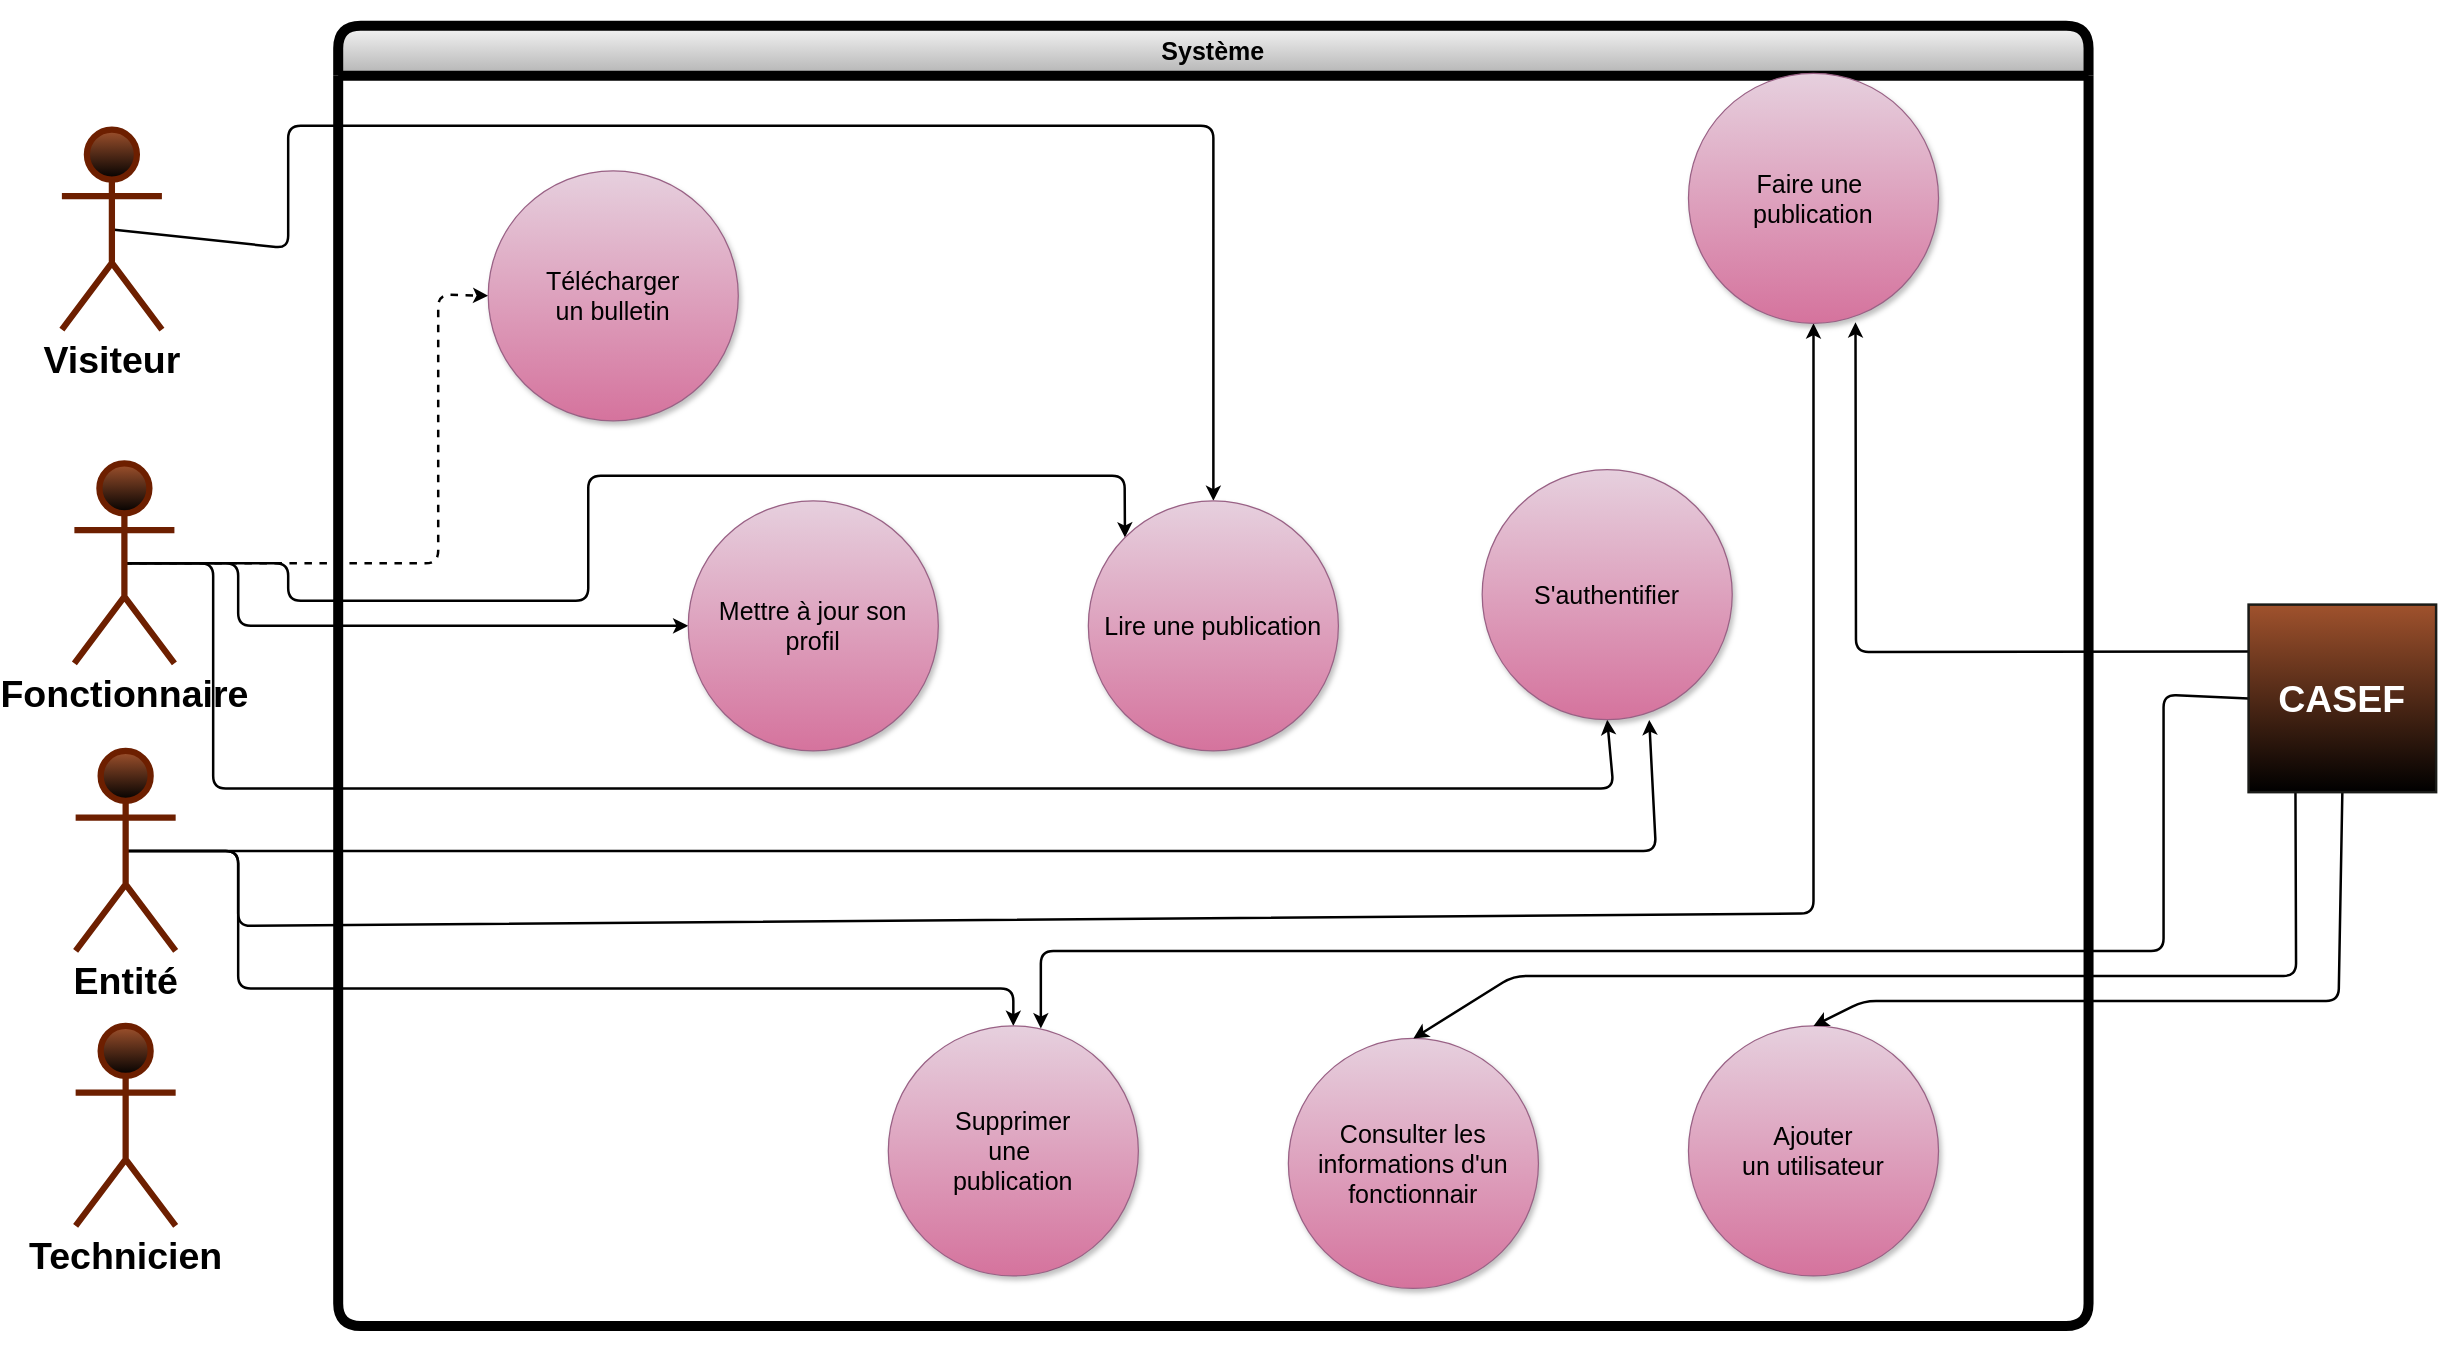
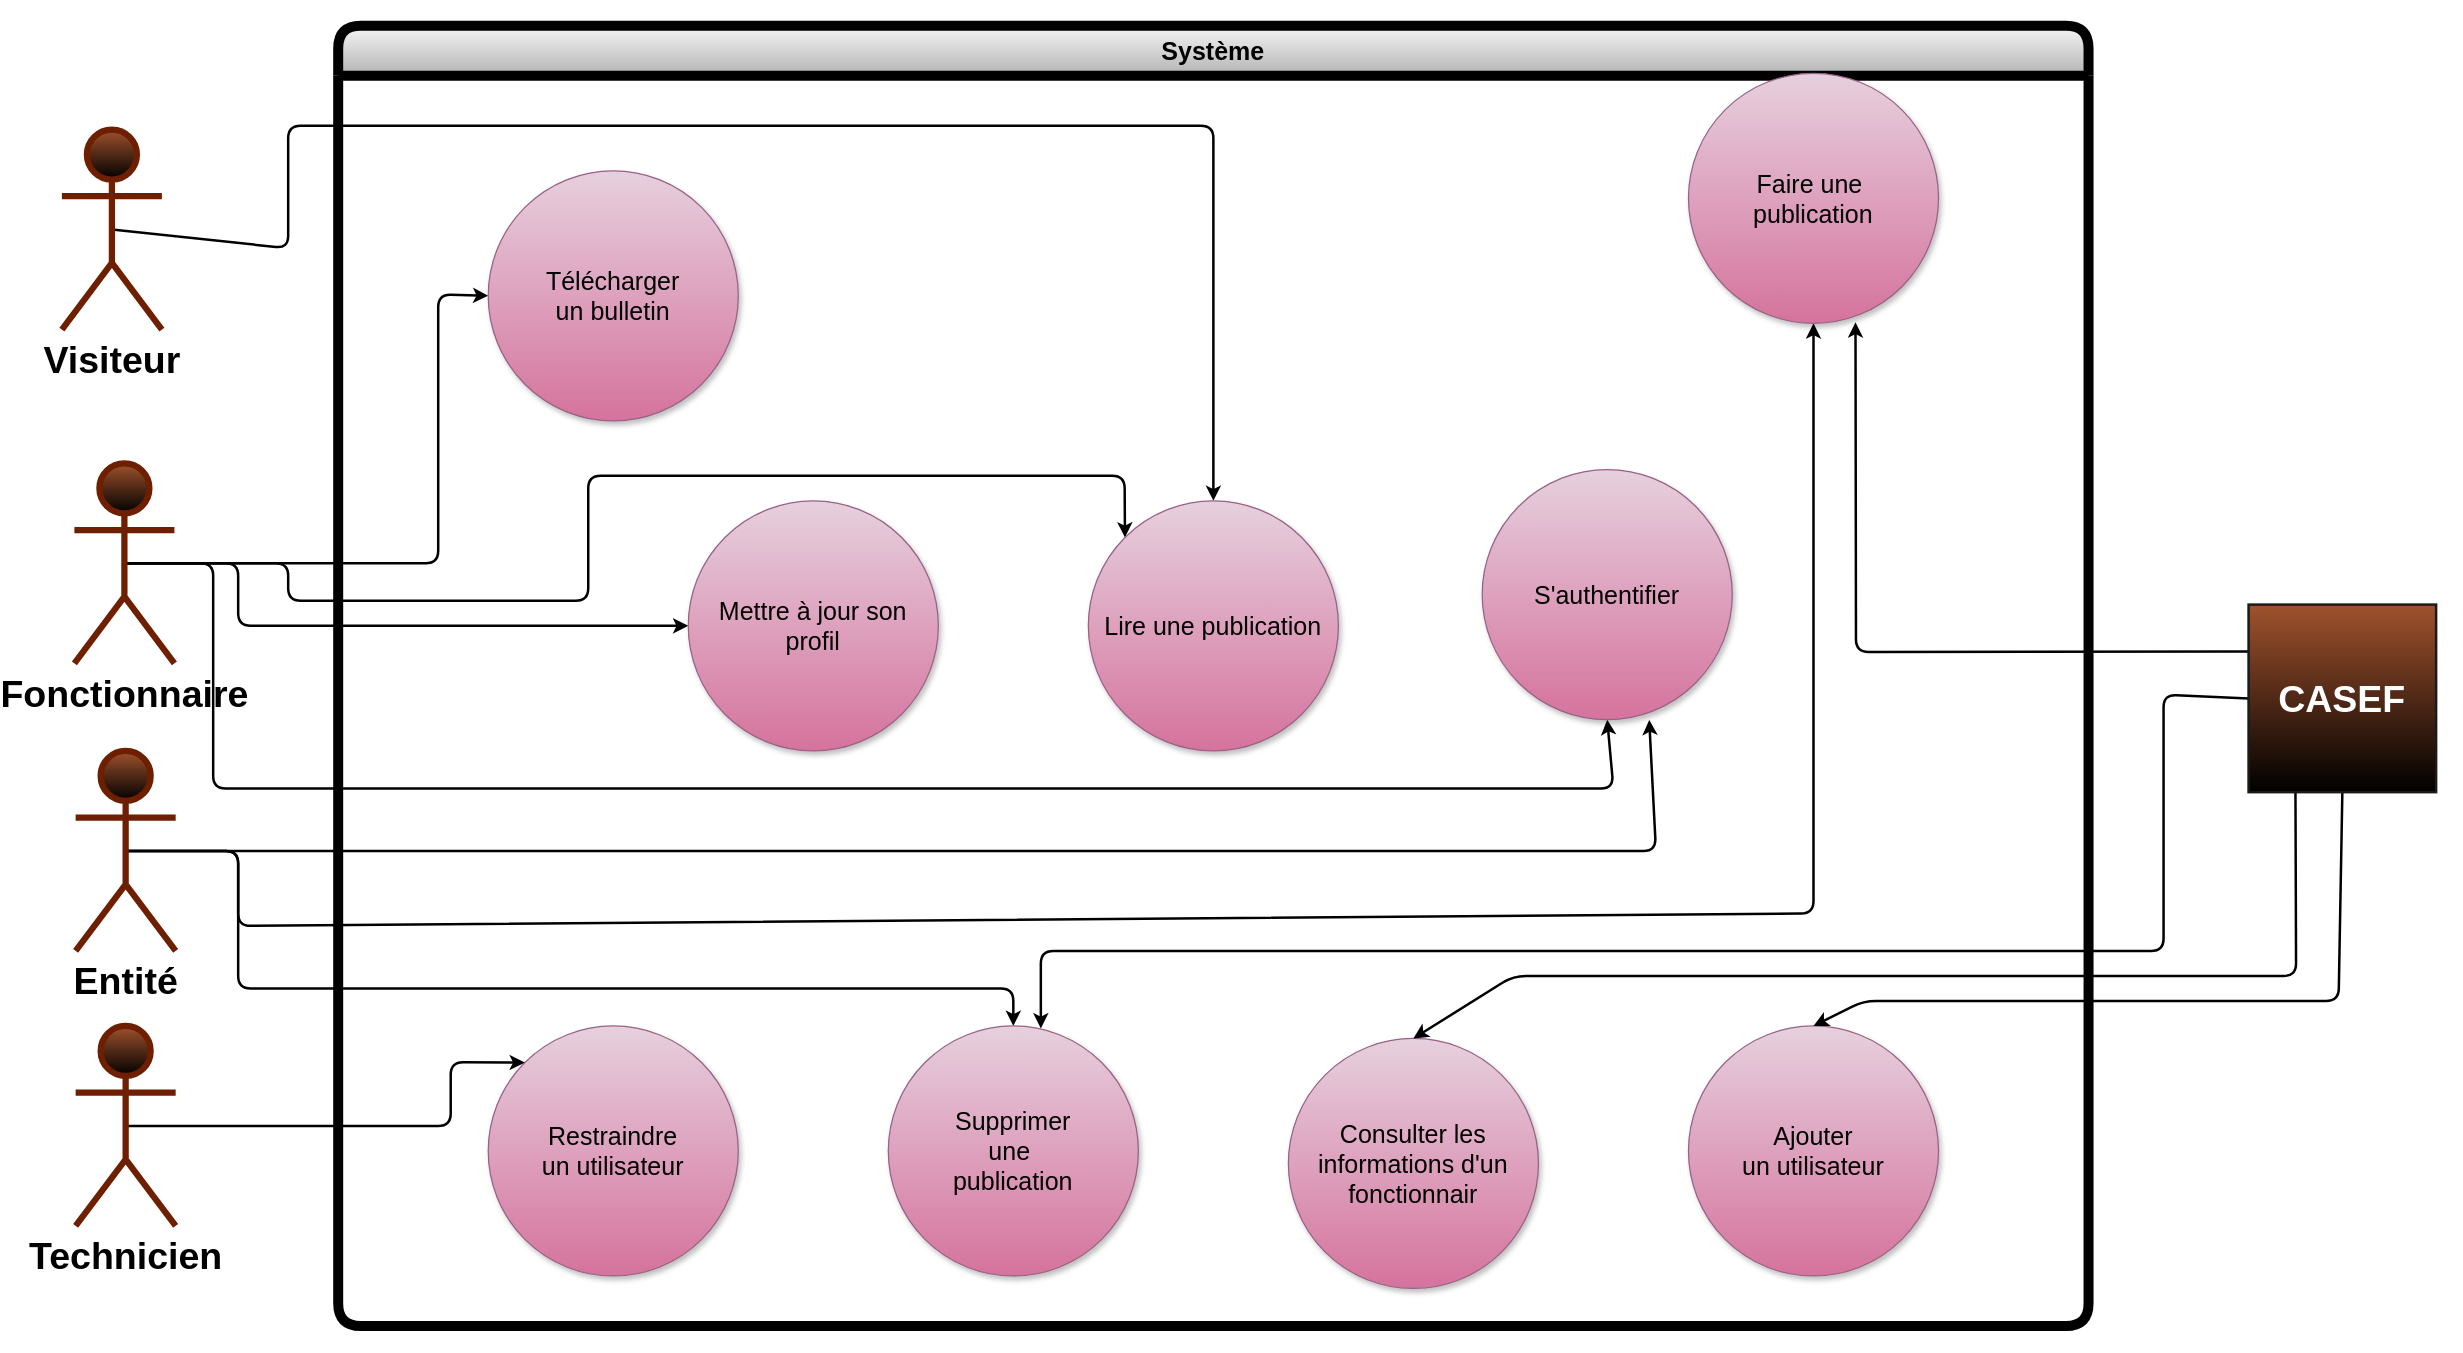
(438, 487) -> (438, 487)
none -> (341, 1126)
none -> (613, 1151)
